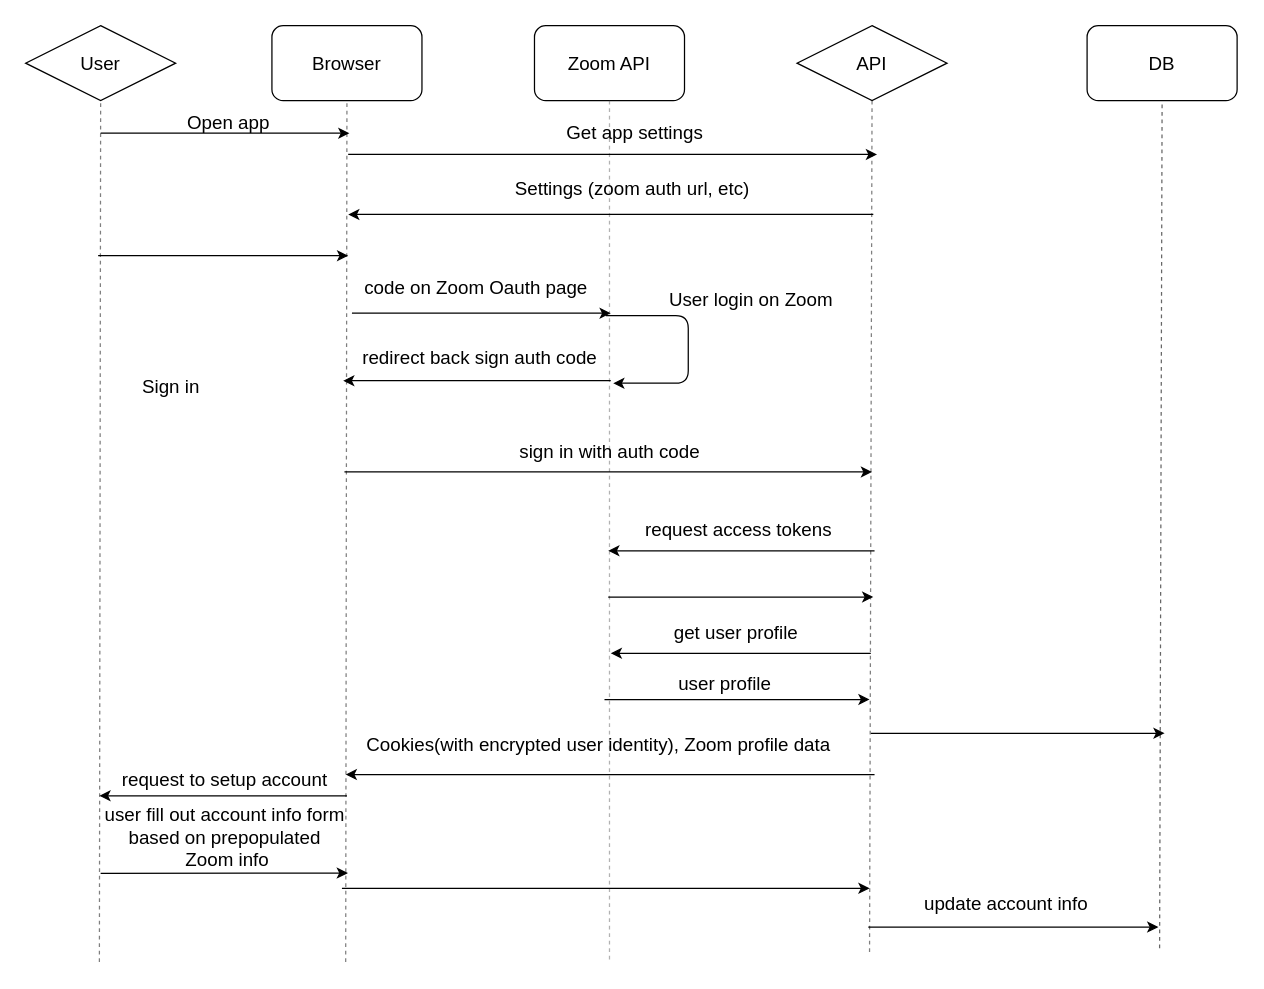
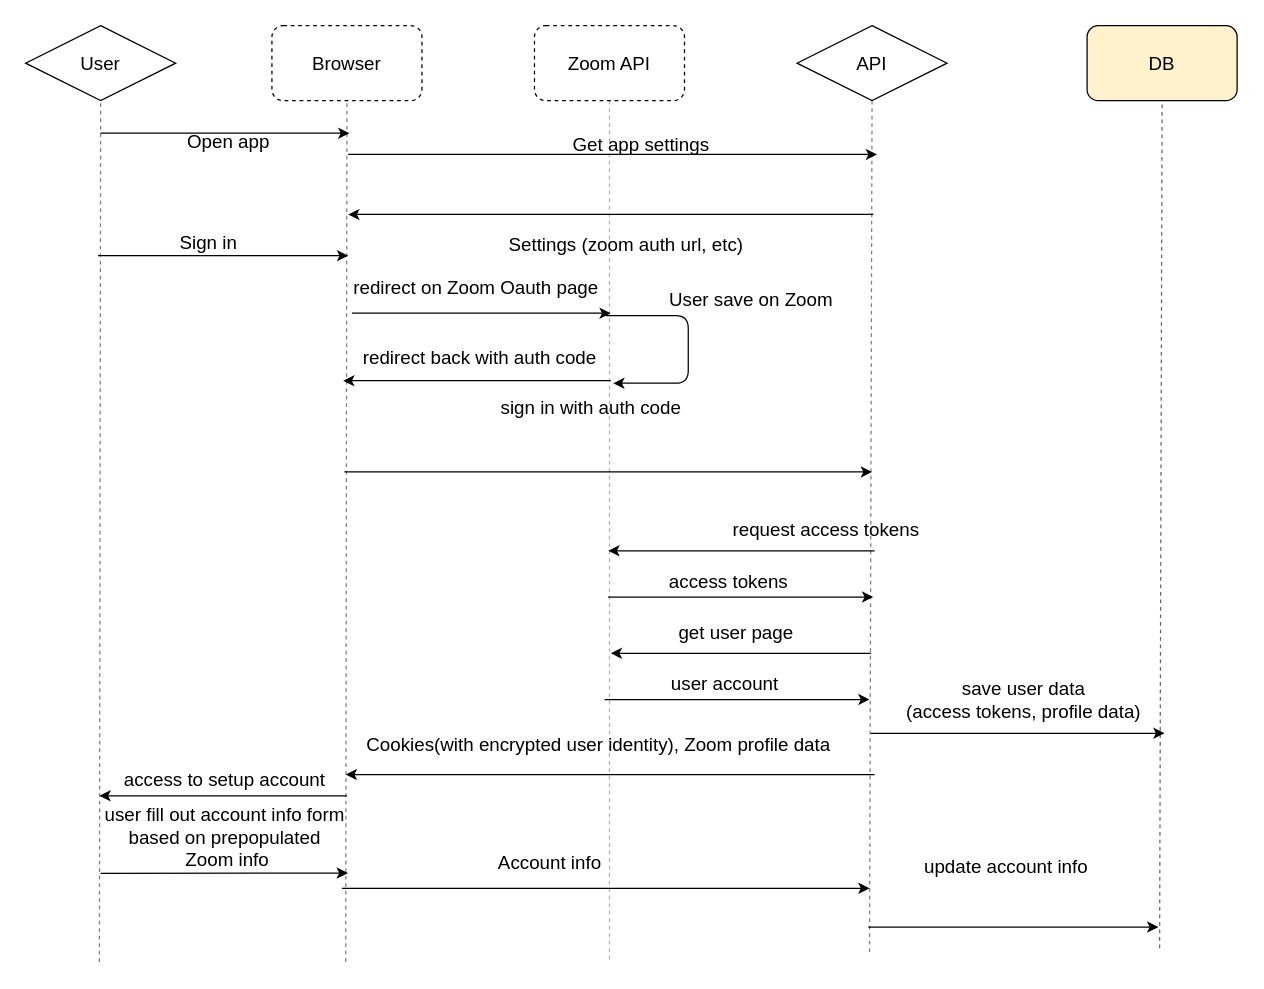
(347, 63) -> (347, 63)
(609, 63) -> (609, 63)
(1162, 63) -> (1162, 63)
(228, 122) -> (228, 141)
(635, 132) -> (641, 144)
(633, 188) -> (626, 244)
(476, 287) -> (476, 287)
(751, 299) -> (751, 299)
(480, 357) -> (480, 357)
(171, 386) -> (208, 242)
(609, 451) -> (591, 407)
(738, 529) -> (826, 529)
none -> (728, 581)
(736, 632) -> (736, 632)
(725, 683) -> (725, 683)
none -> (1023, 699)
(225, 779) -> (225, 779)
none -> (549, 862)
(1005, 903) -> (1005, 866)
